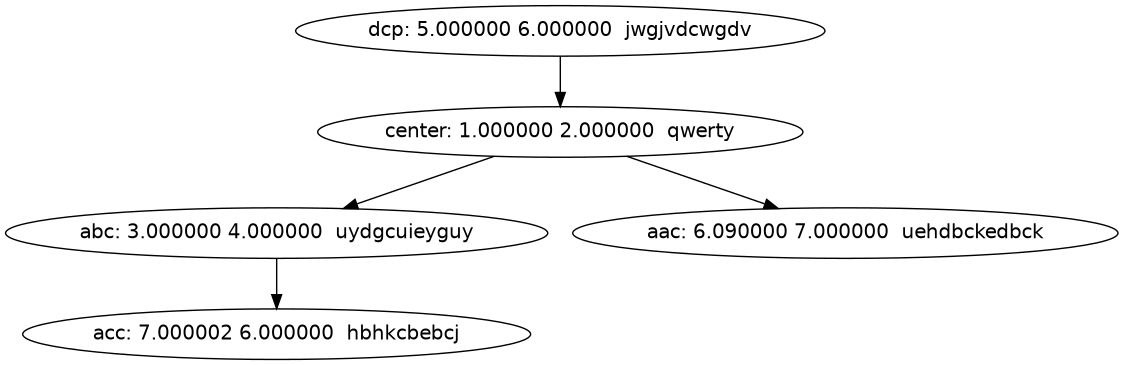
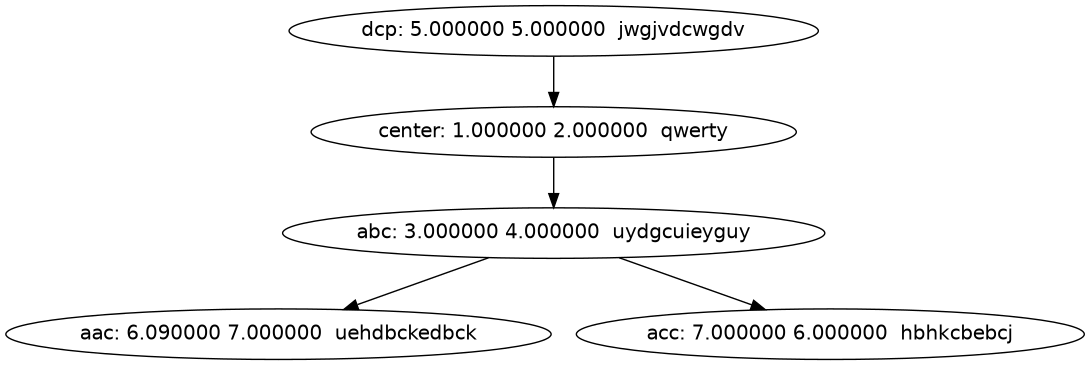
(560, 31) -> (554, 31)
(696, 180) -> (423, 281)
(277, 334) -> (830, 334)
